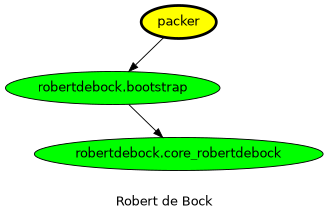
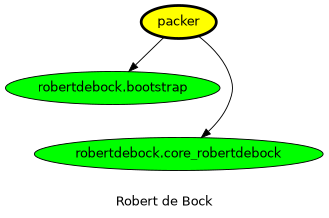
(142, 118) -> (232, 82)
